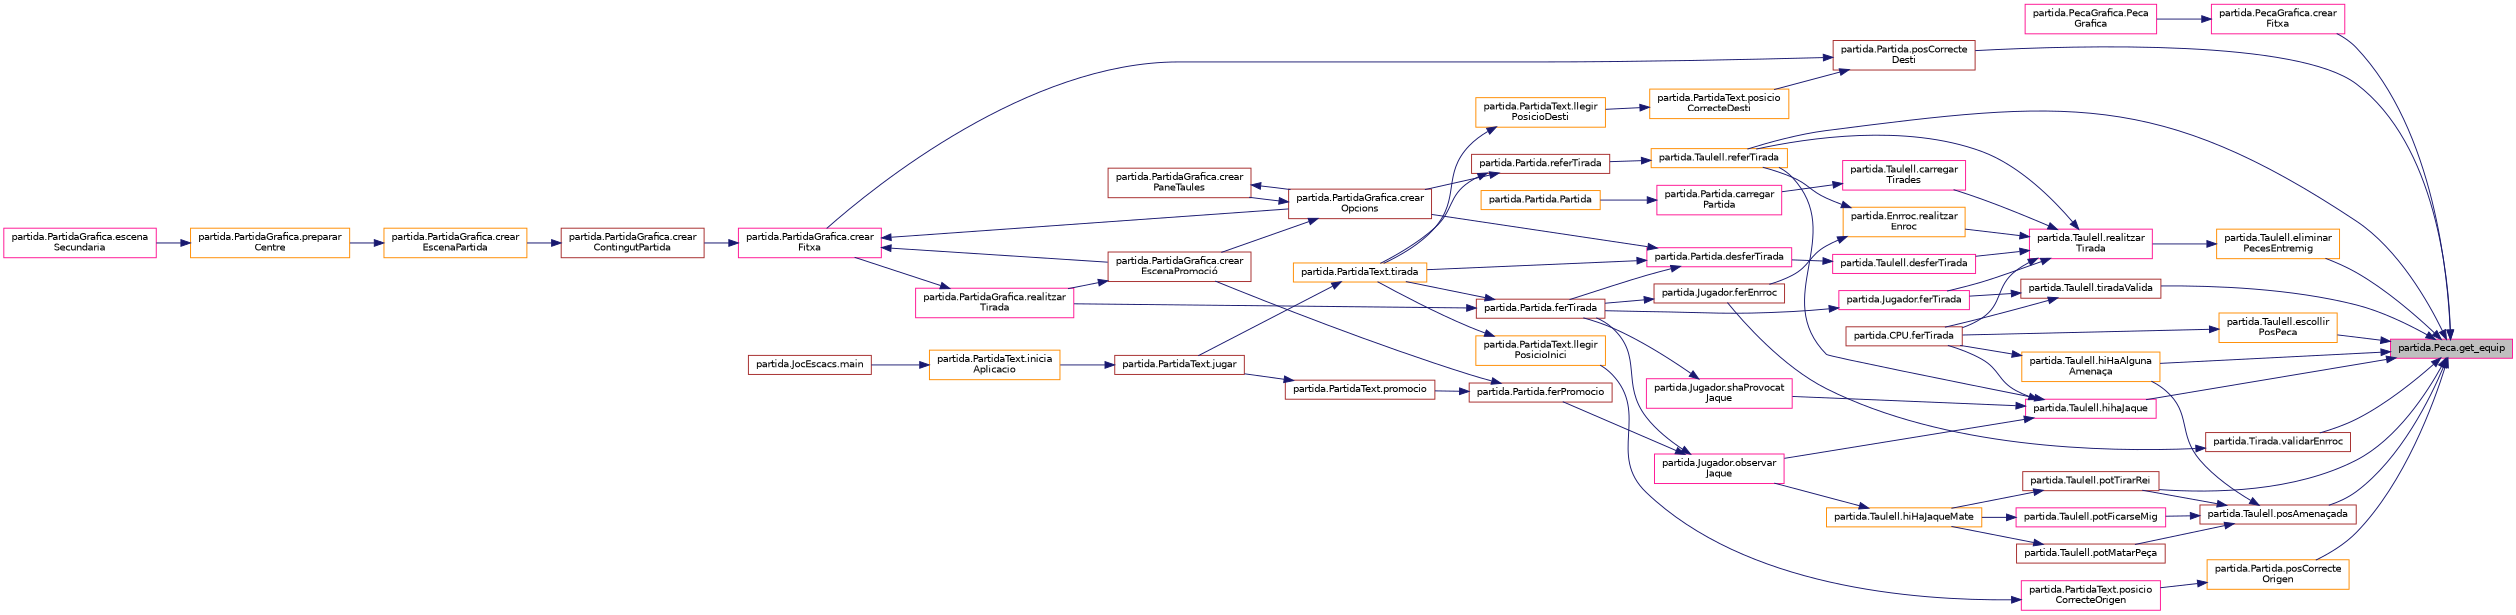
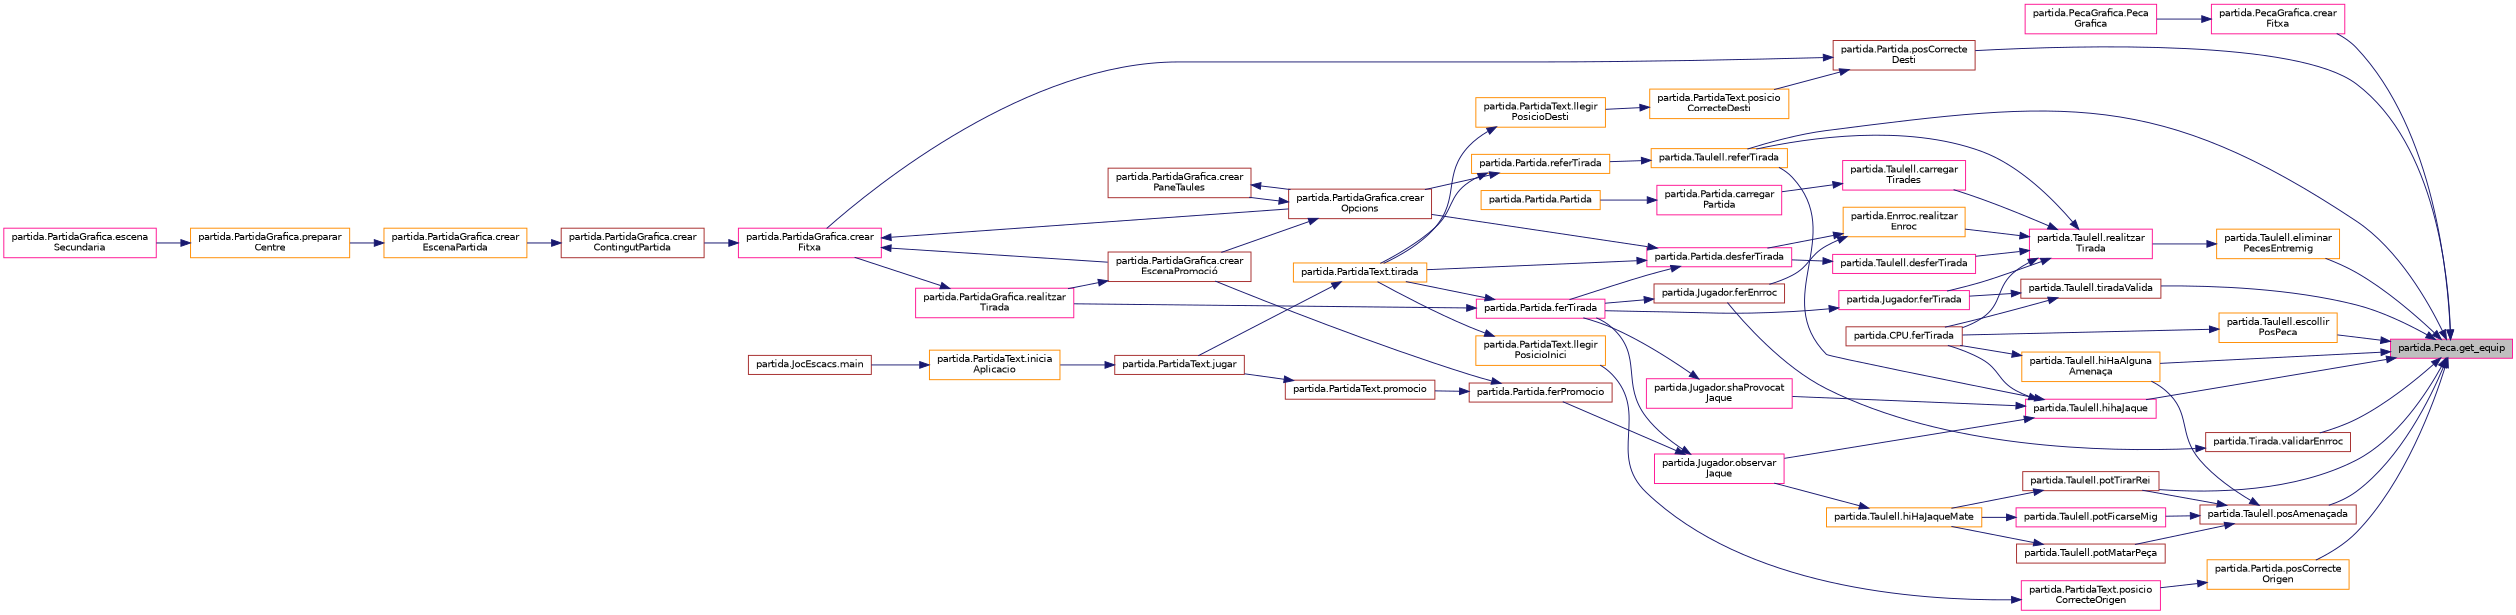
(1541, 164) -> (1541, 164)
(1818, 193) -> (1801, 242)
(1541, 309) -> (1541, 309)
